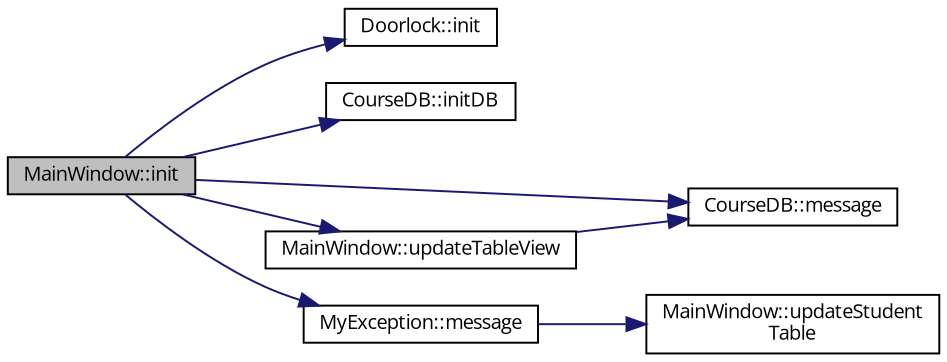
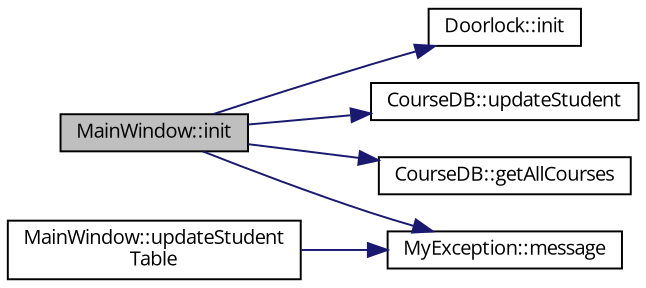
(421, 102) -> (505, 102)
(793, 207) -> (505, 176)
(421, 250) -> none
(582, 324) -> (334, 250)
